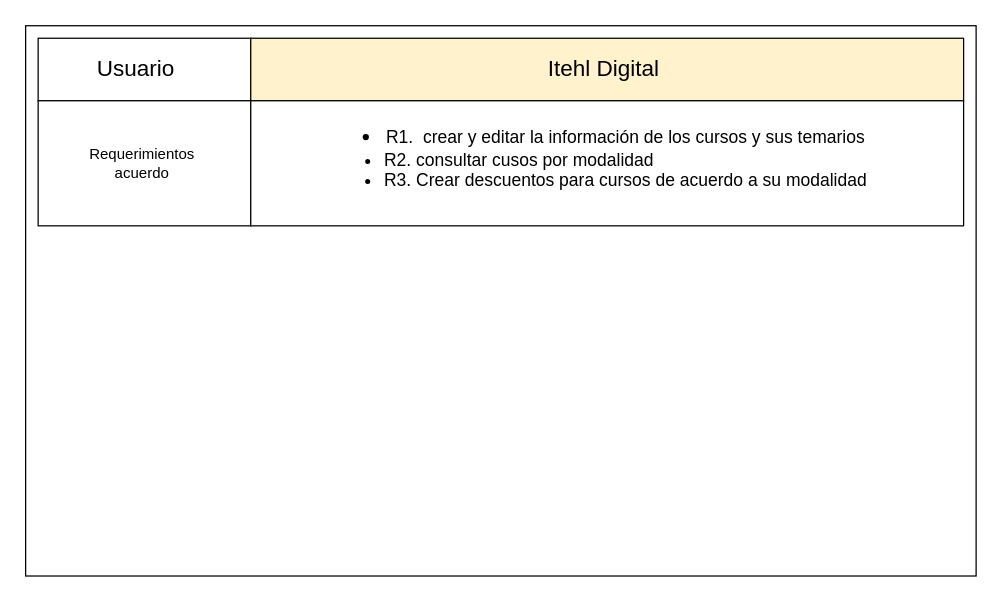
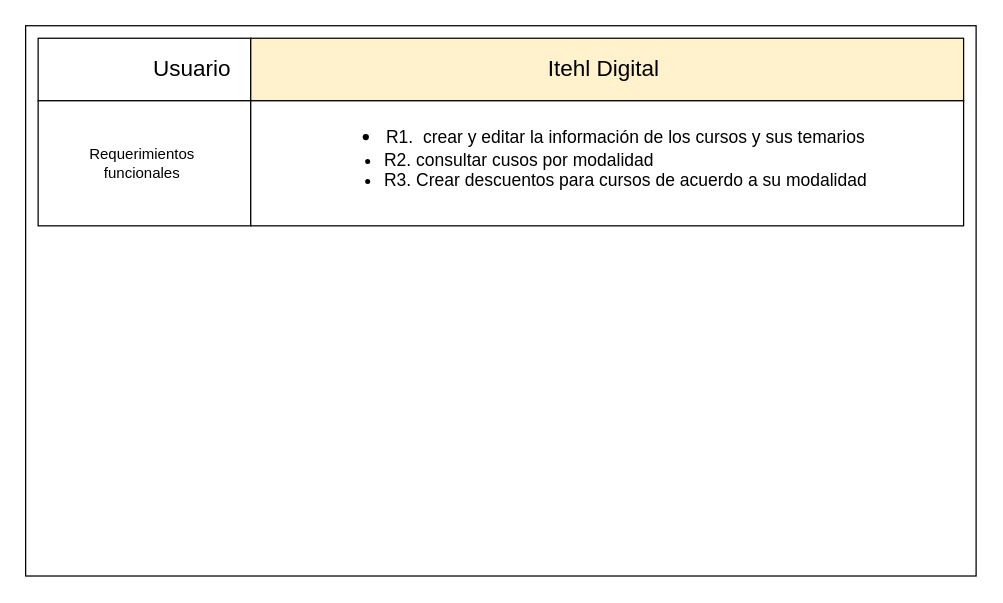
(138, 69) -> (194, 69)
(144, 163) -> (144, 163)
